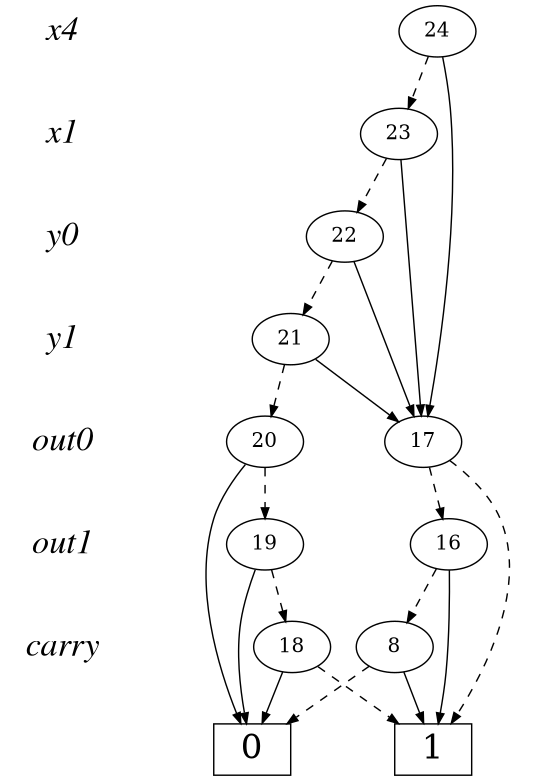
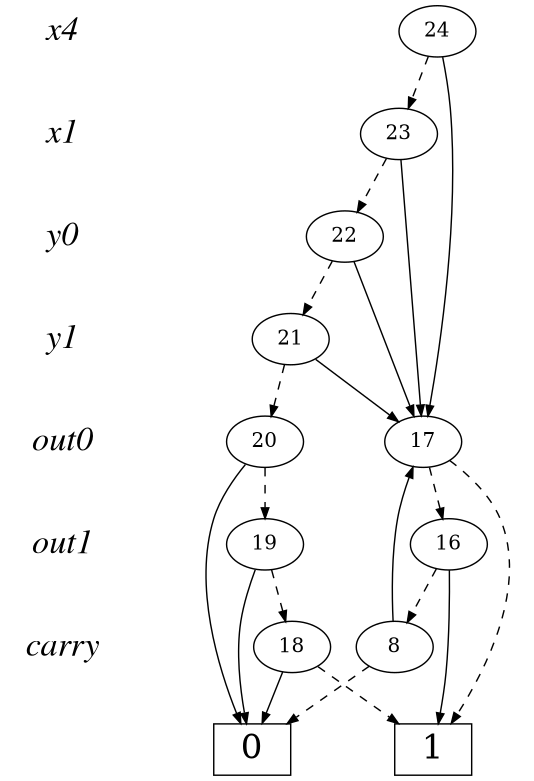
(412, 693) -> (394, 548)
